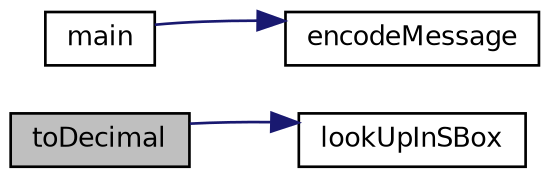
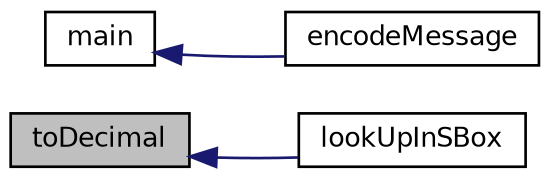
(206, 22) -> (233, 57)
(230, 122) -> (257, 158)
